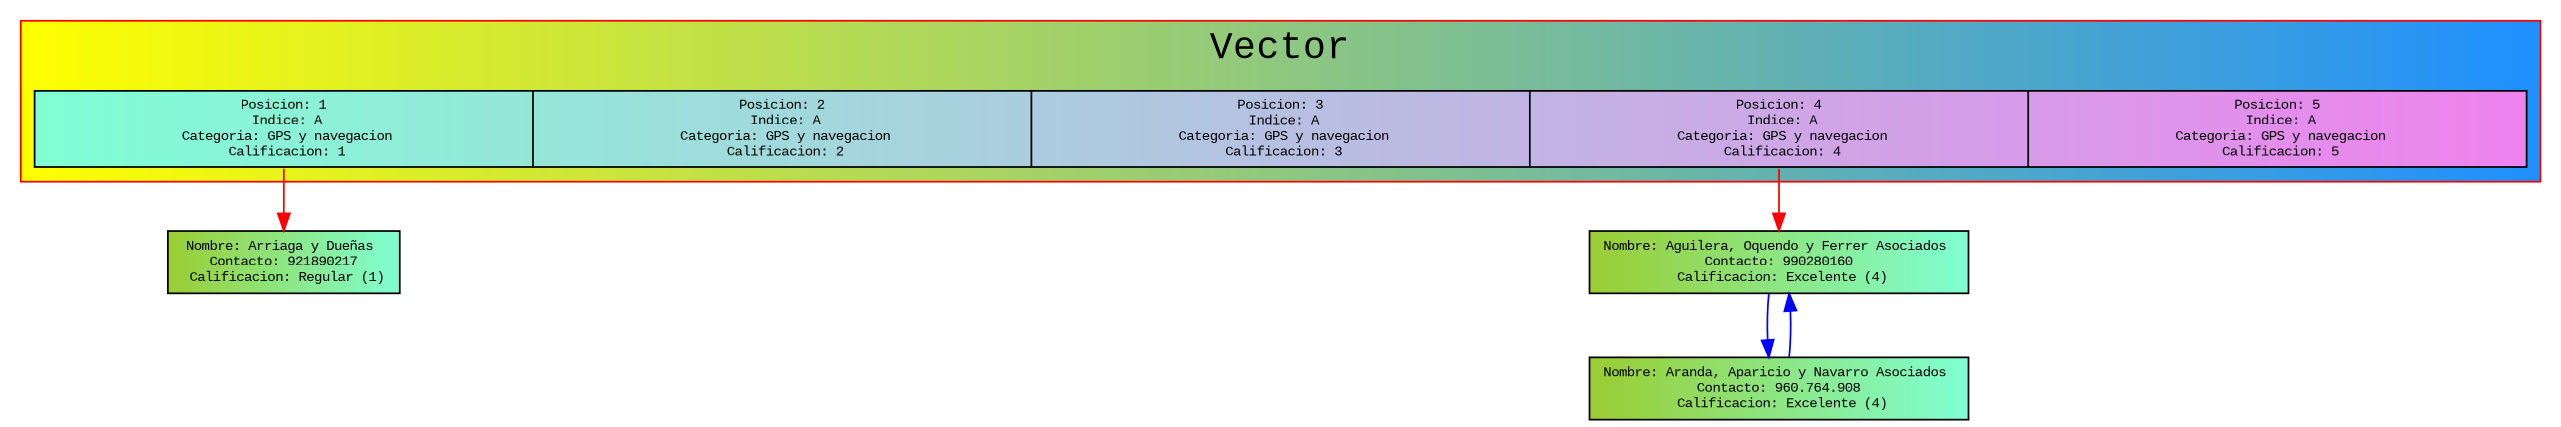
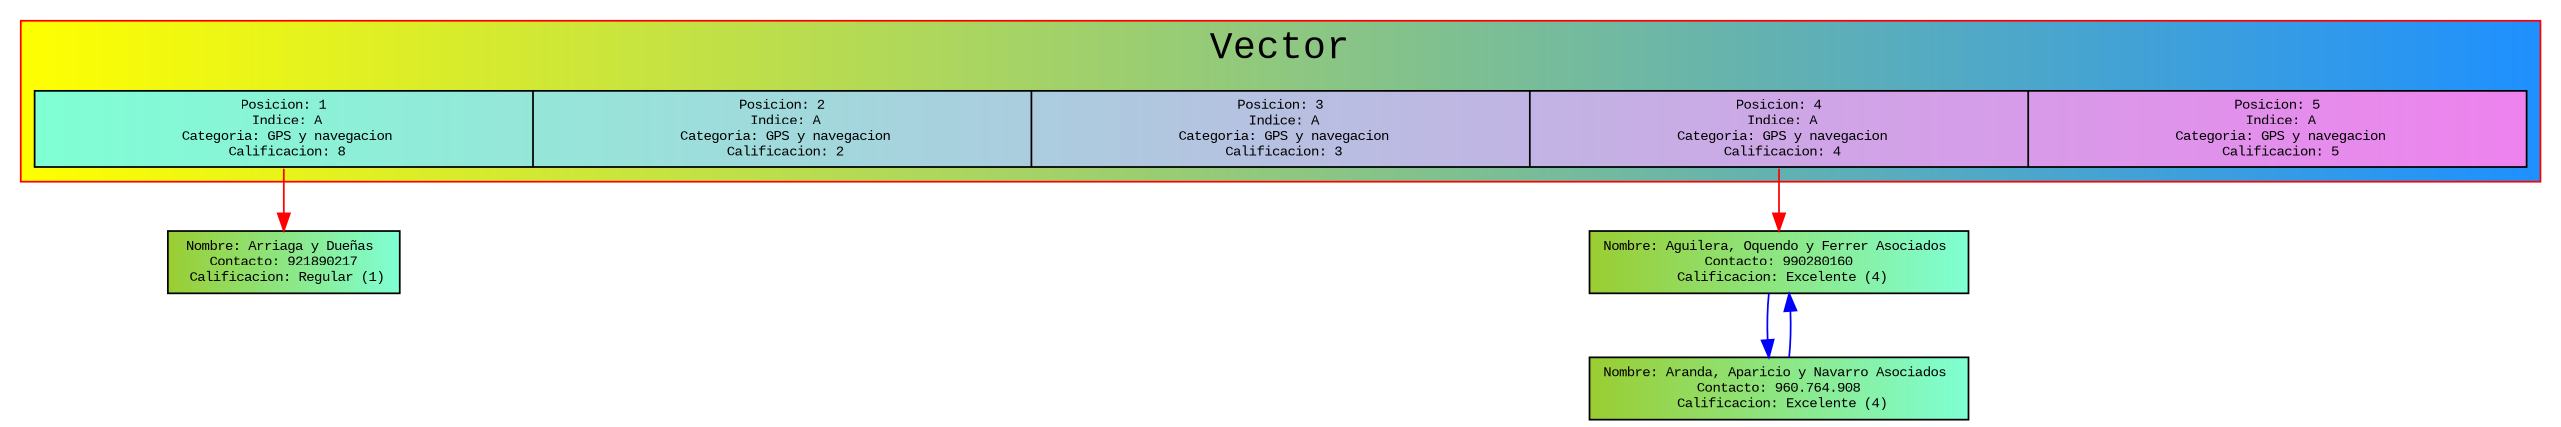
(284, 151) -> (284, 151)
